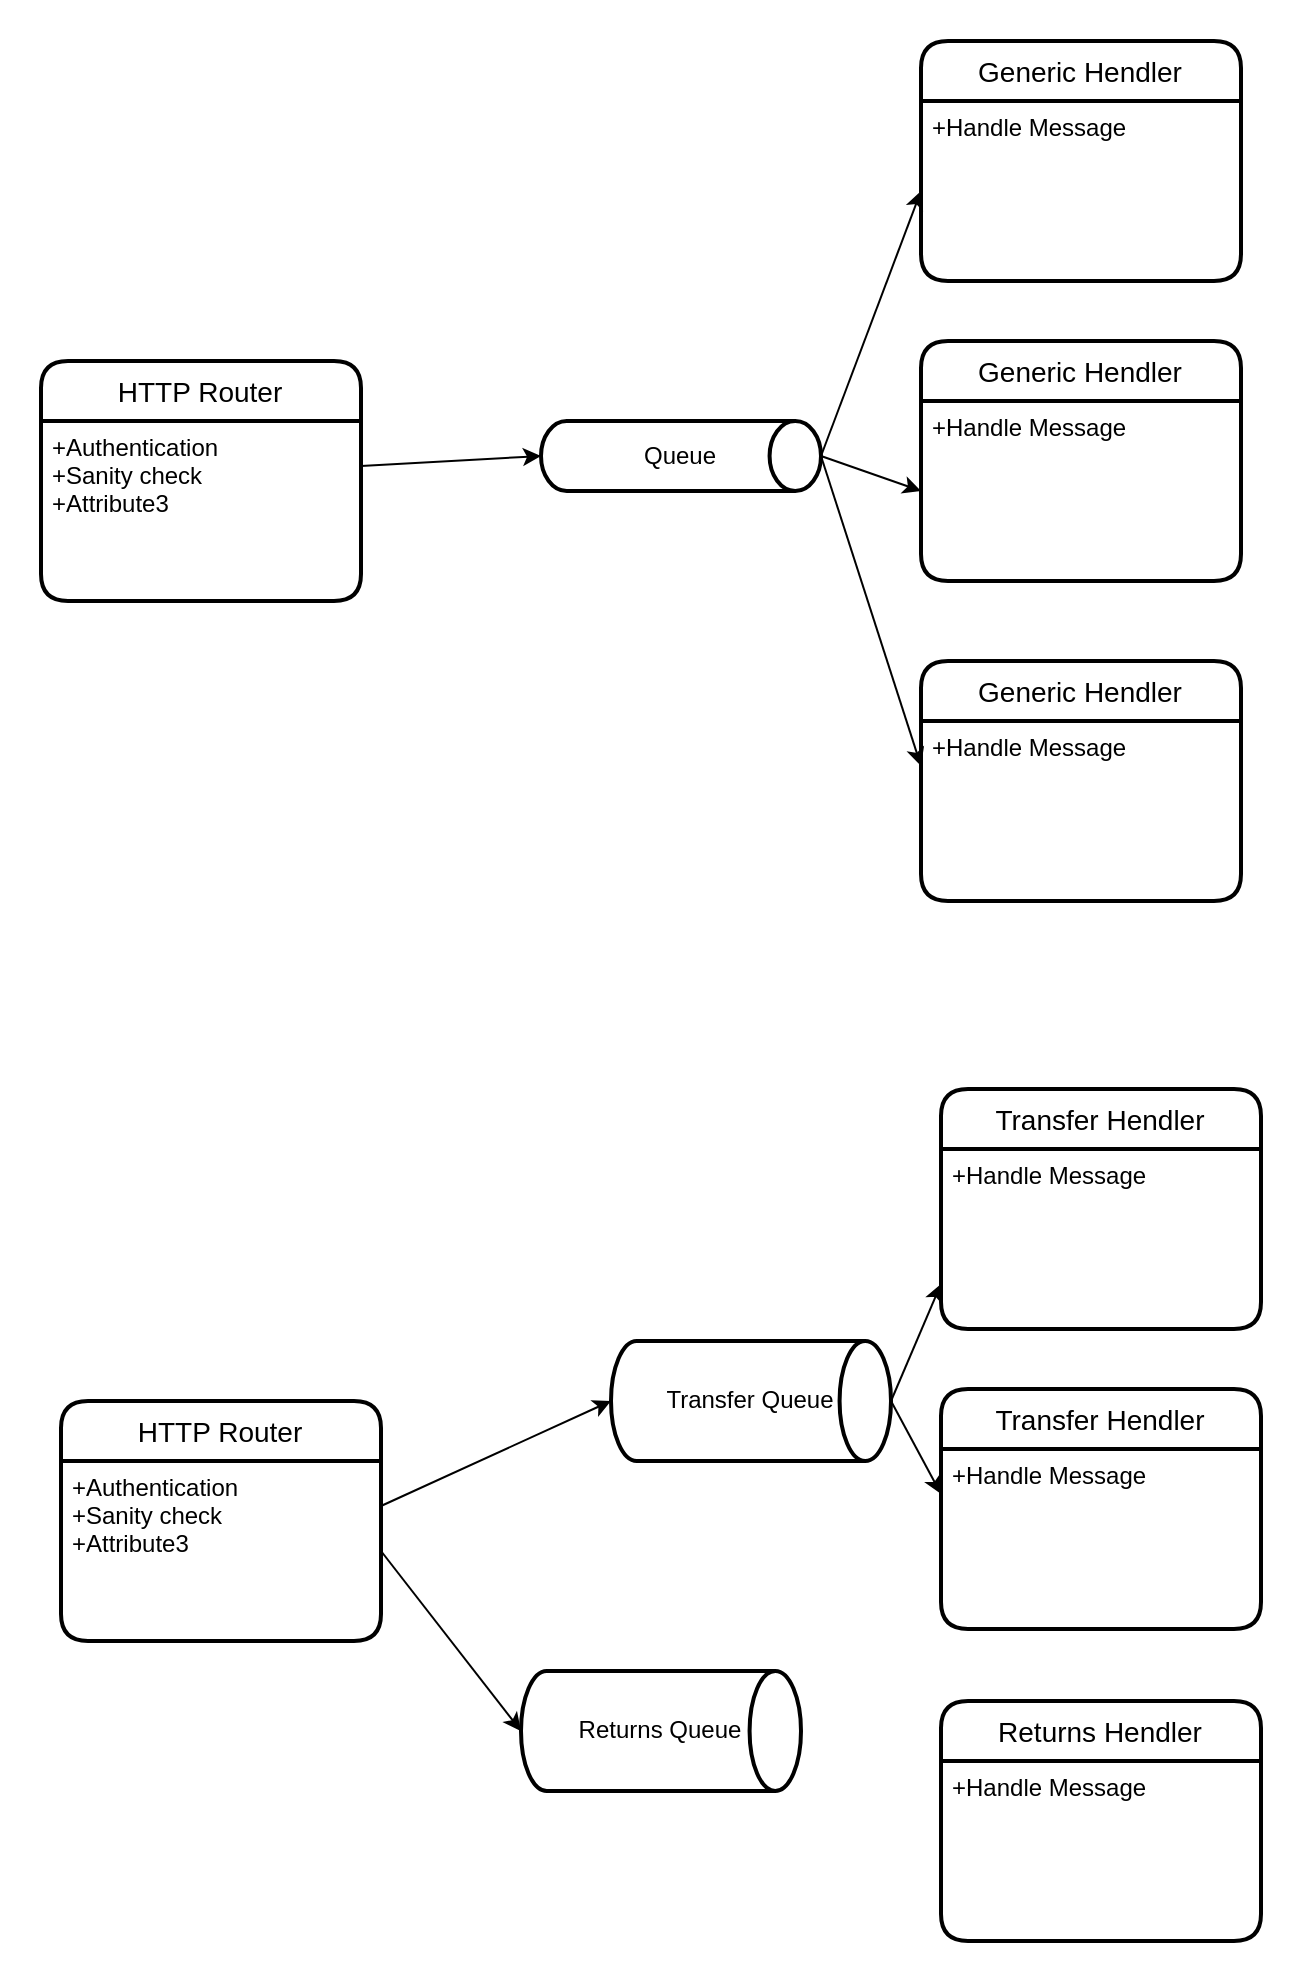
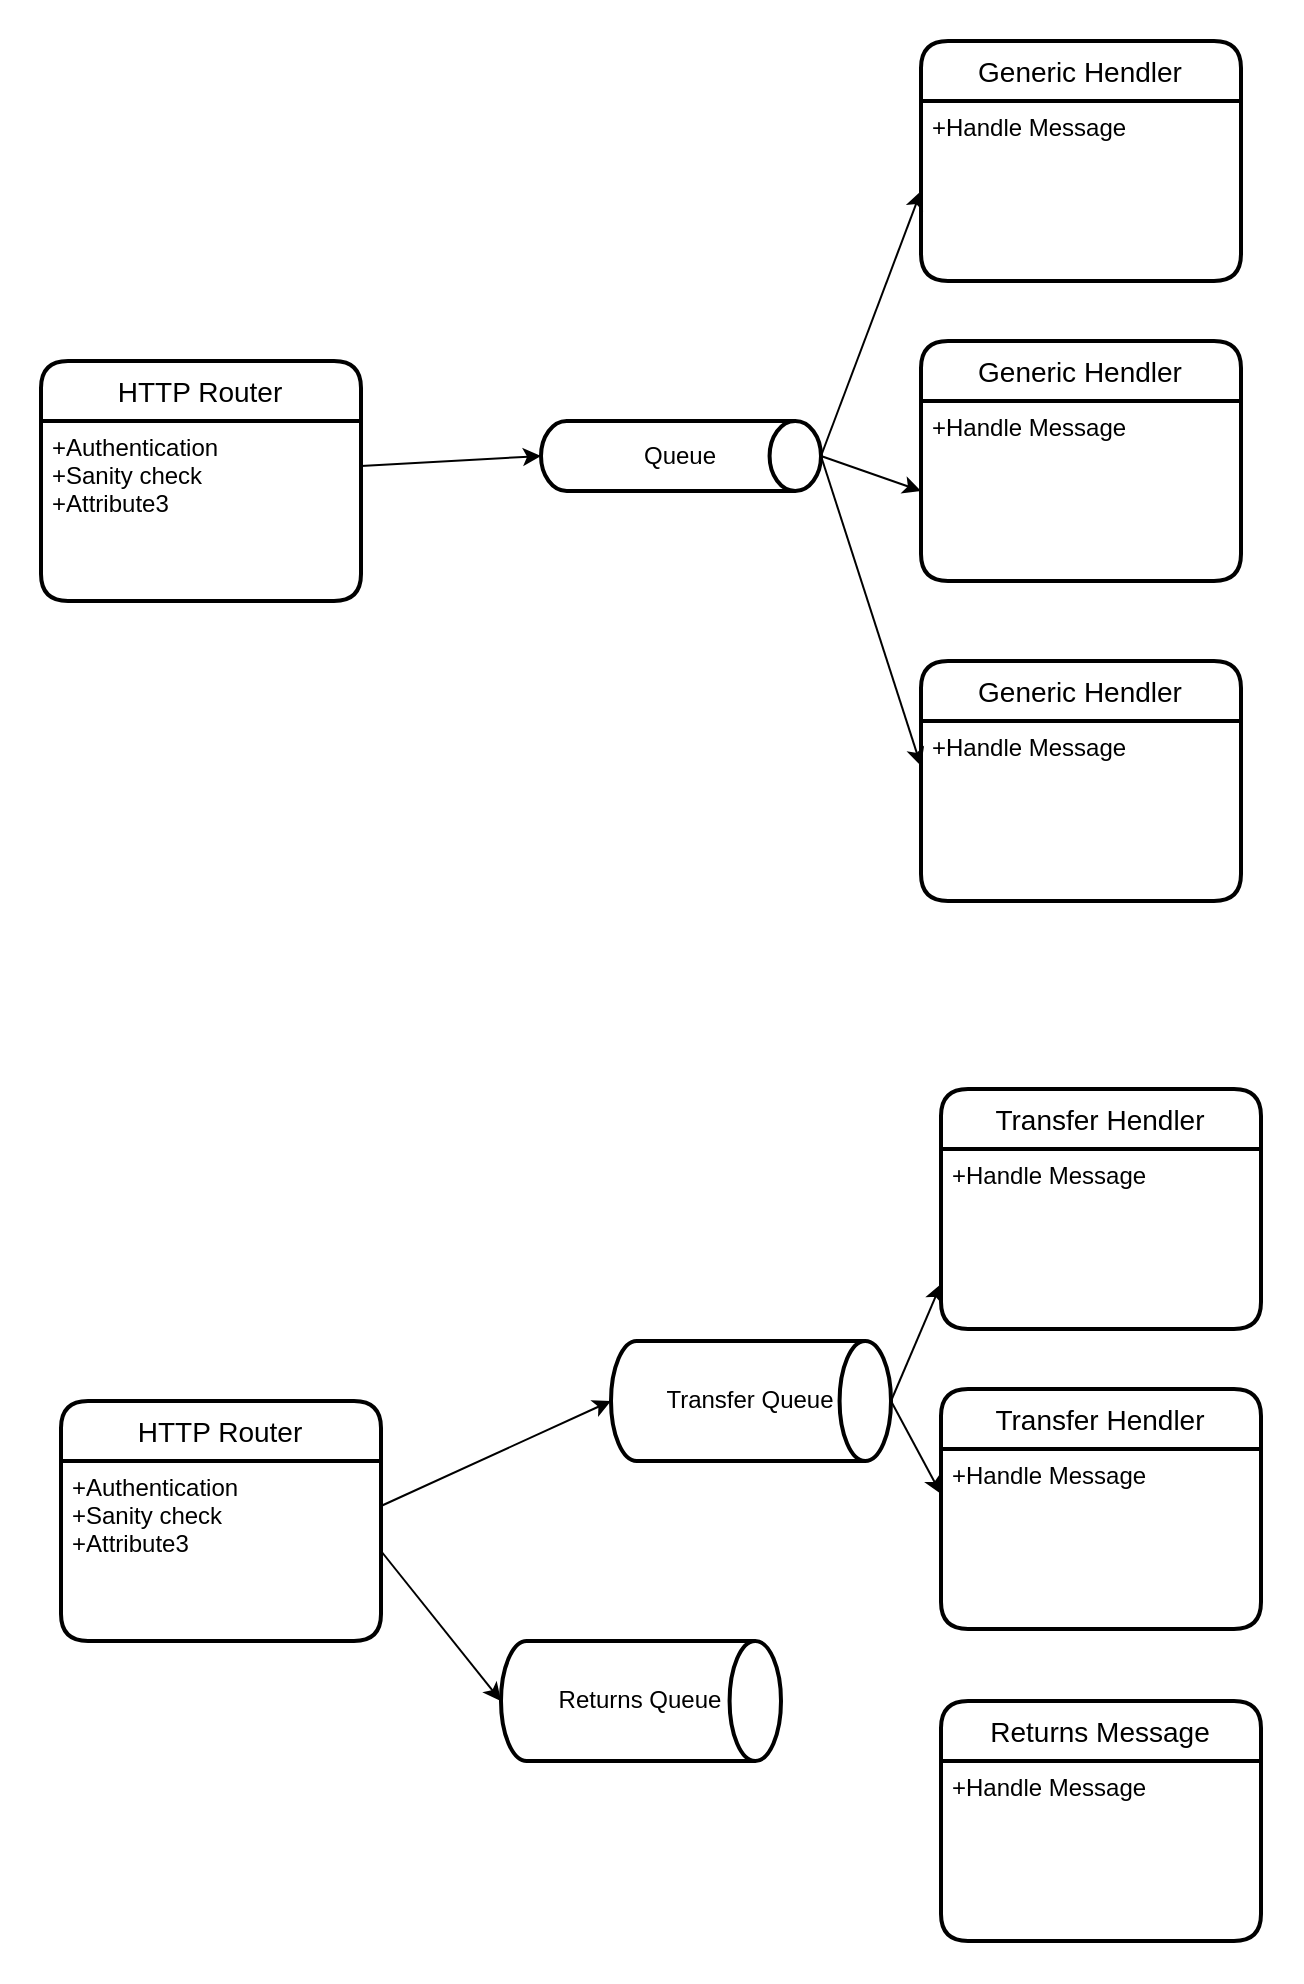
(661, 1731) -> (641, 1701)
(1100, 1733) -> (1100, 1733)
